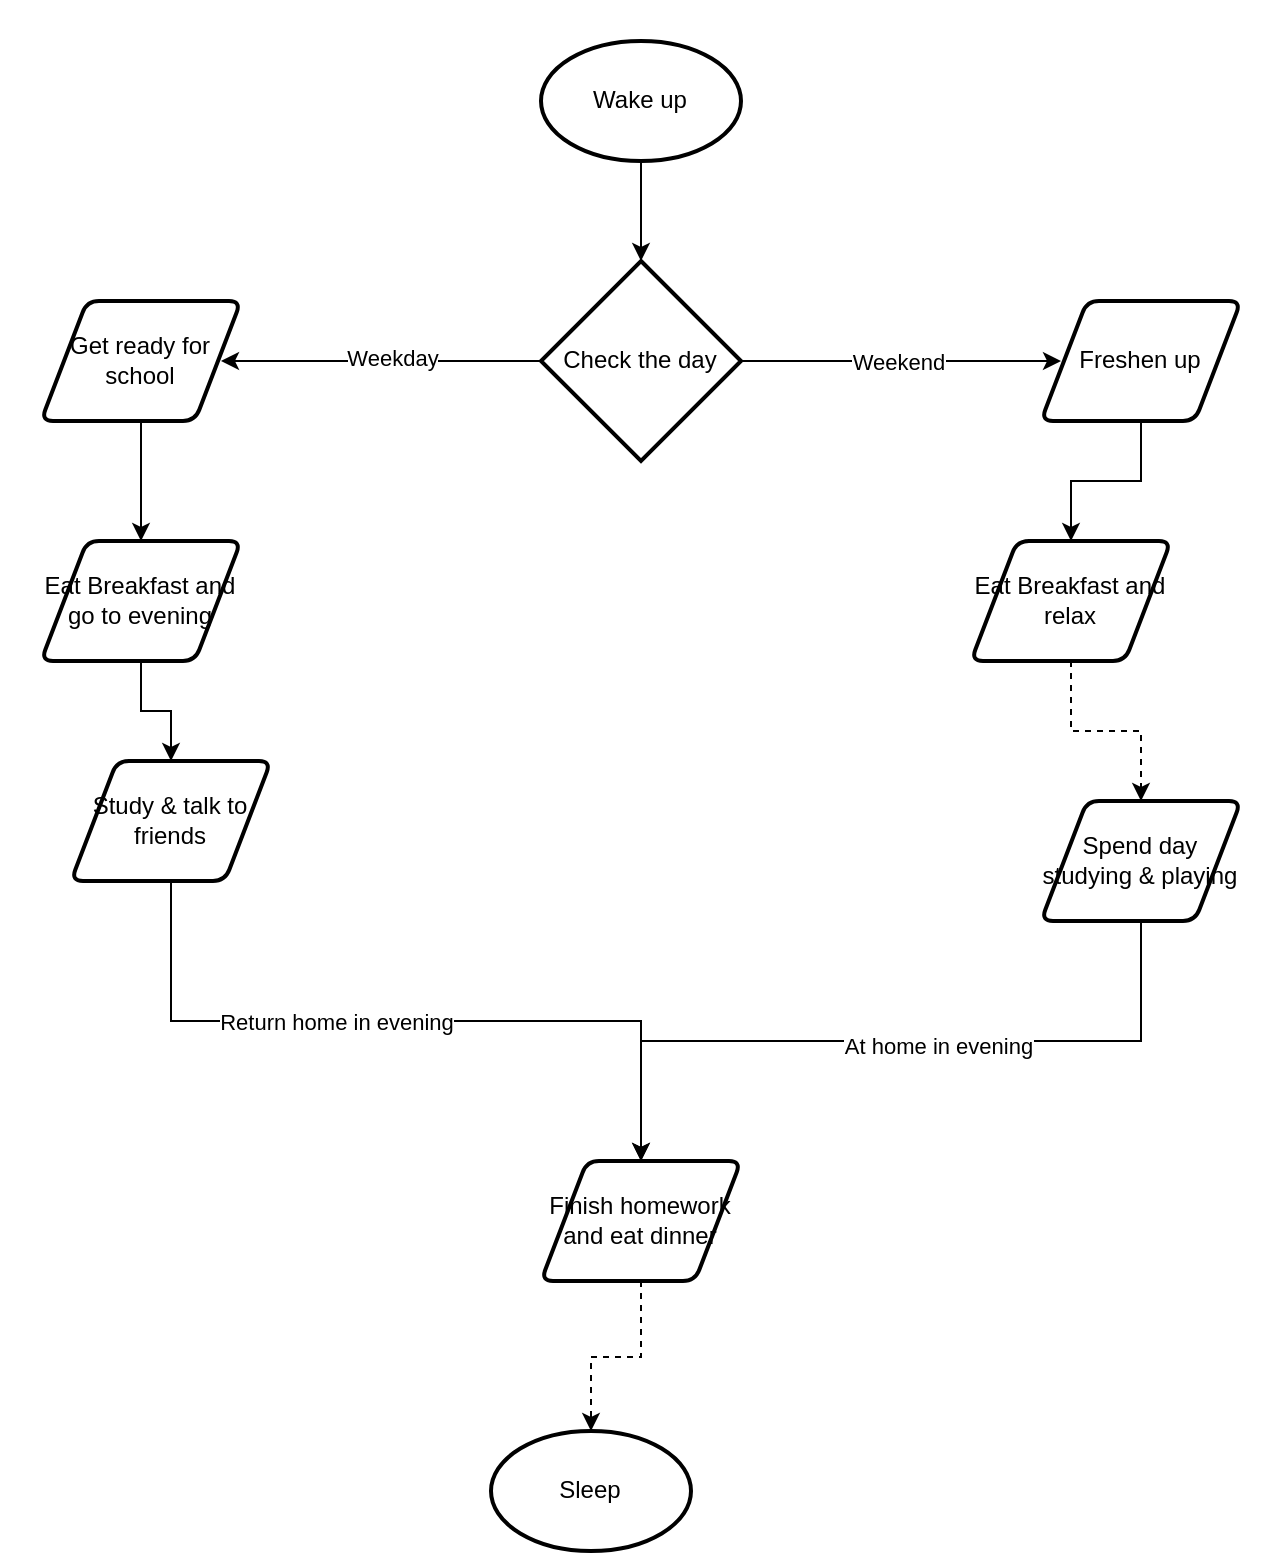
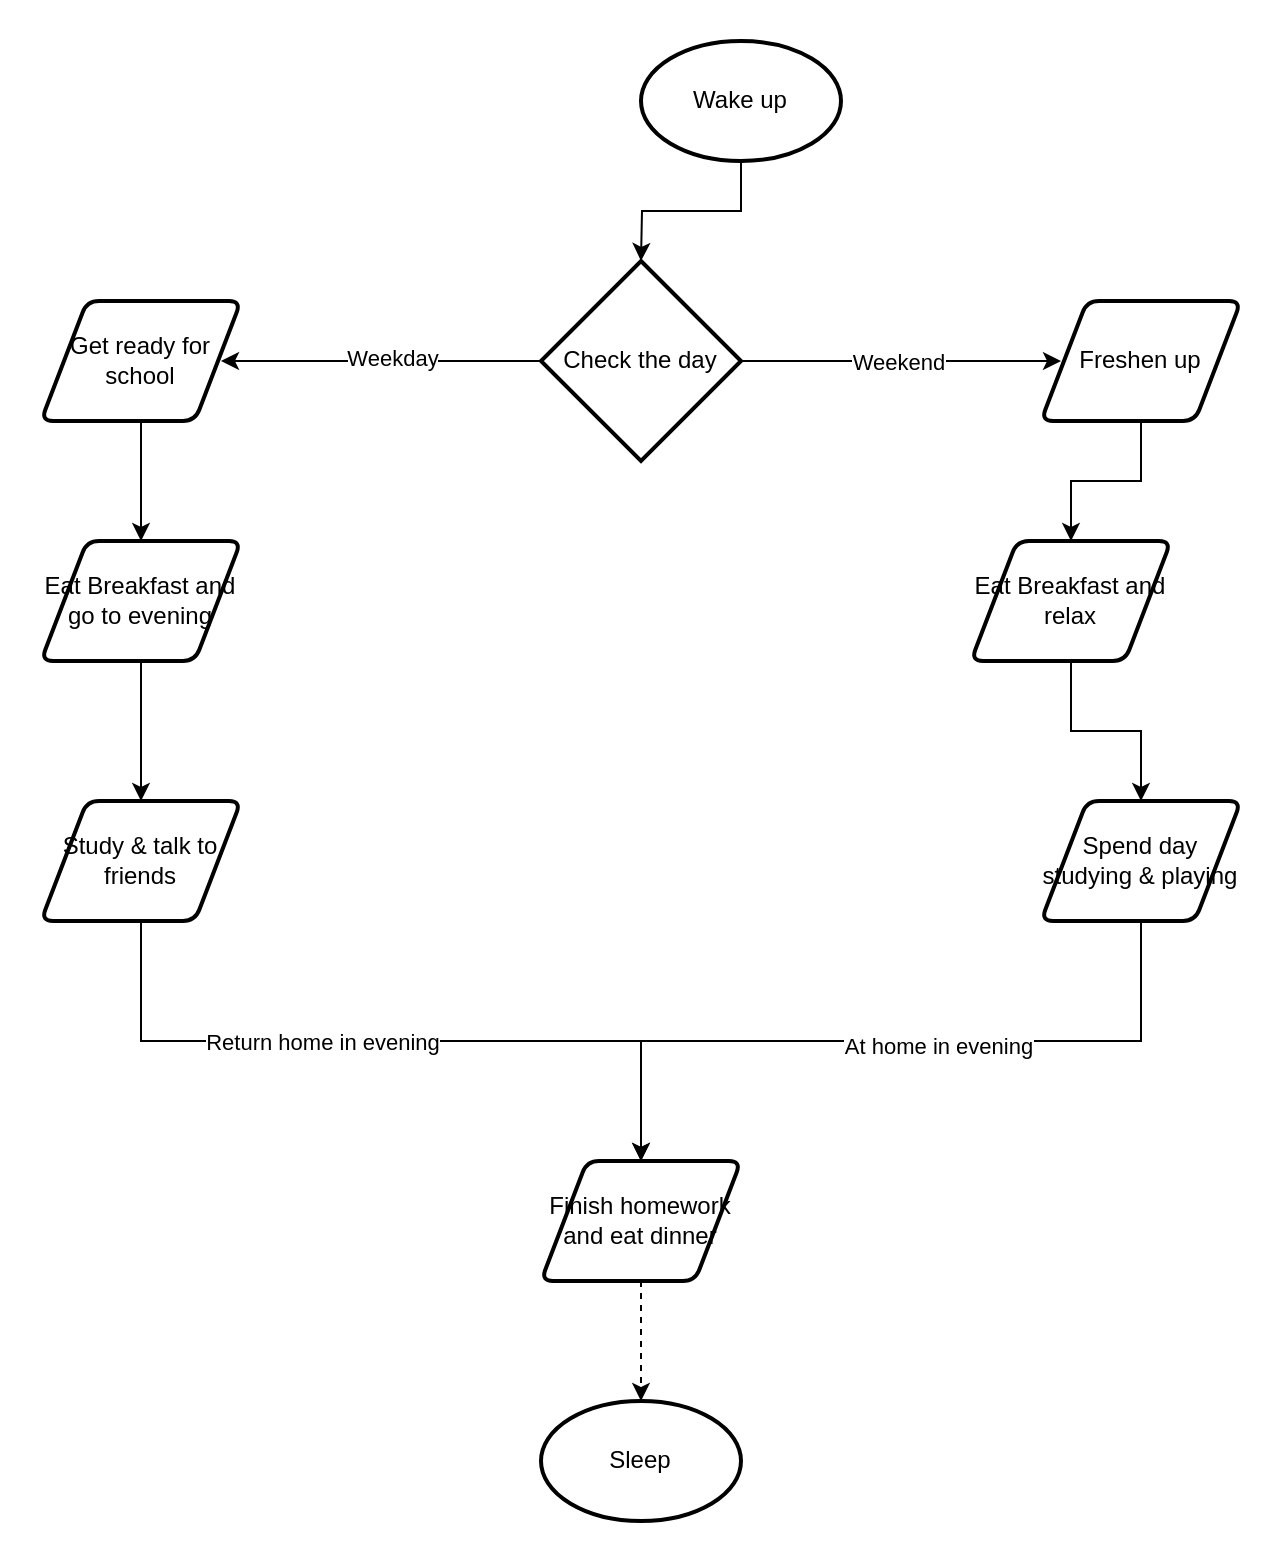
(641, 101) -> (741, 101)
(1098, 731) -> (1098, 731)
(171, 821) -> (141, 861)
(591, 1491) -> (641, 1461)
